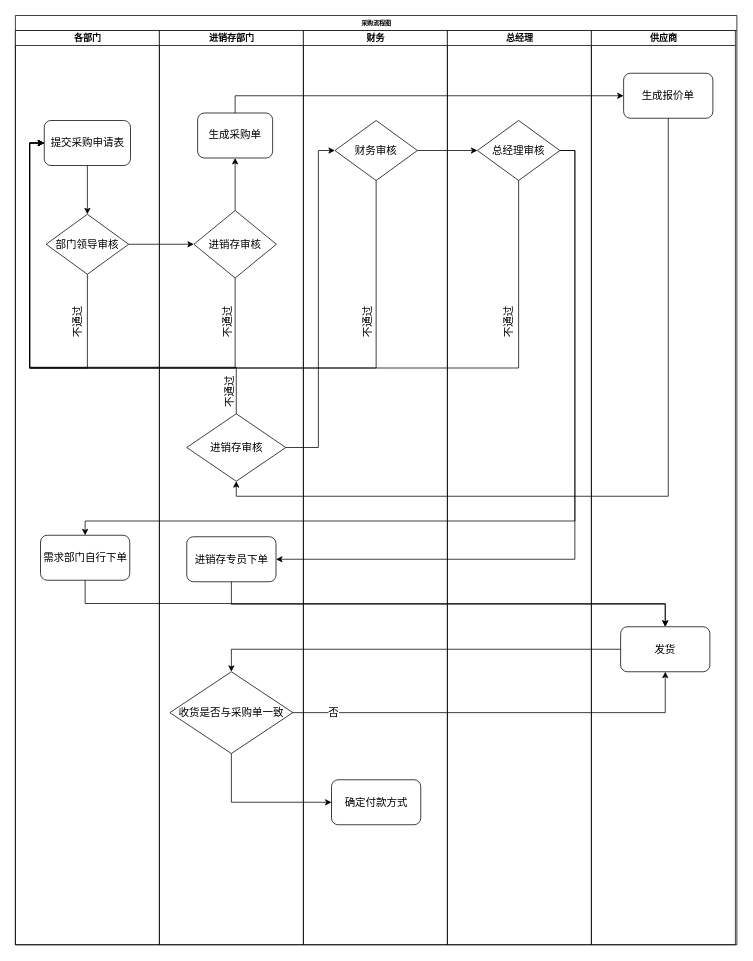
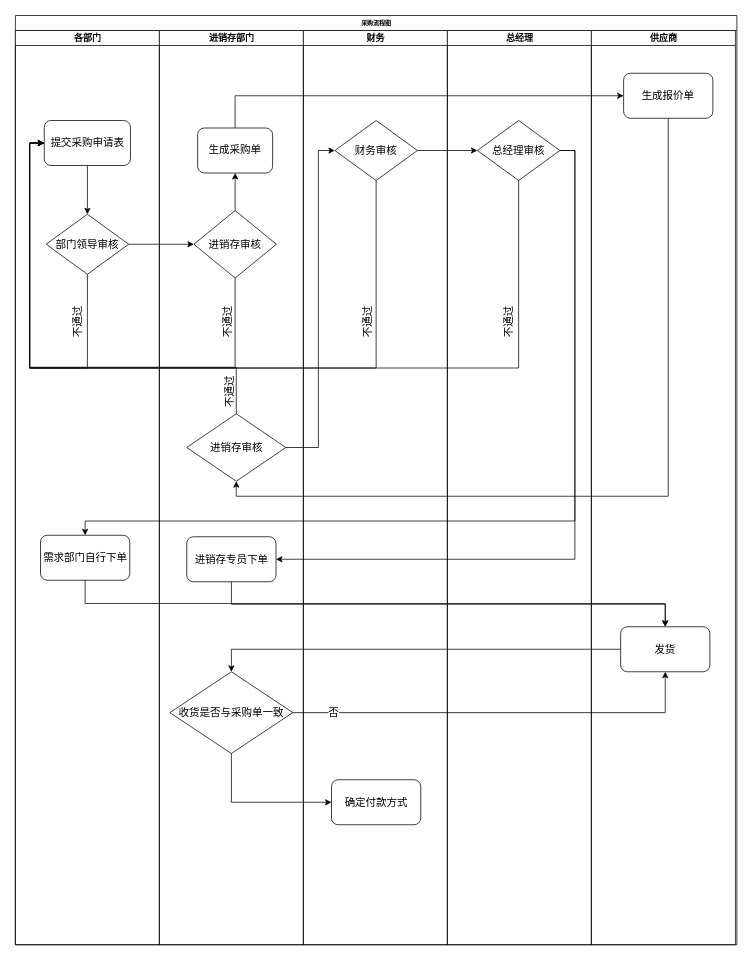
(235, 135) -> (235, 150)
